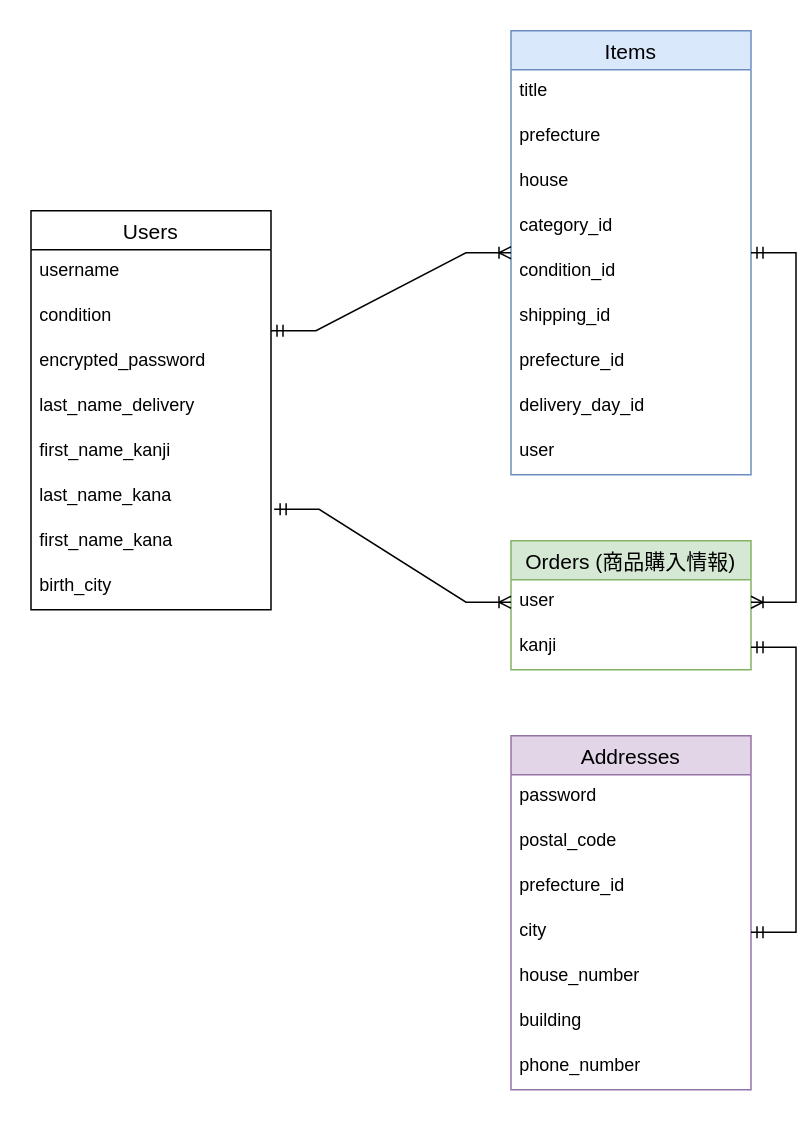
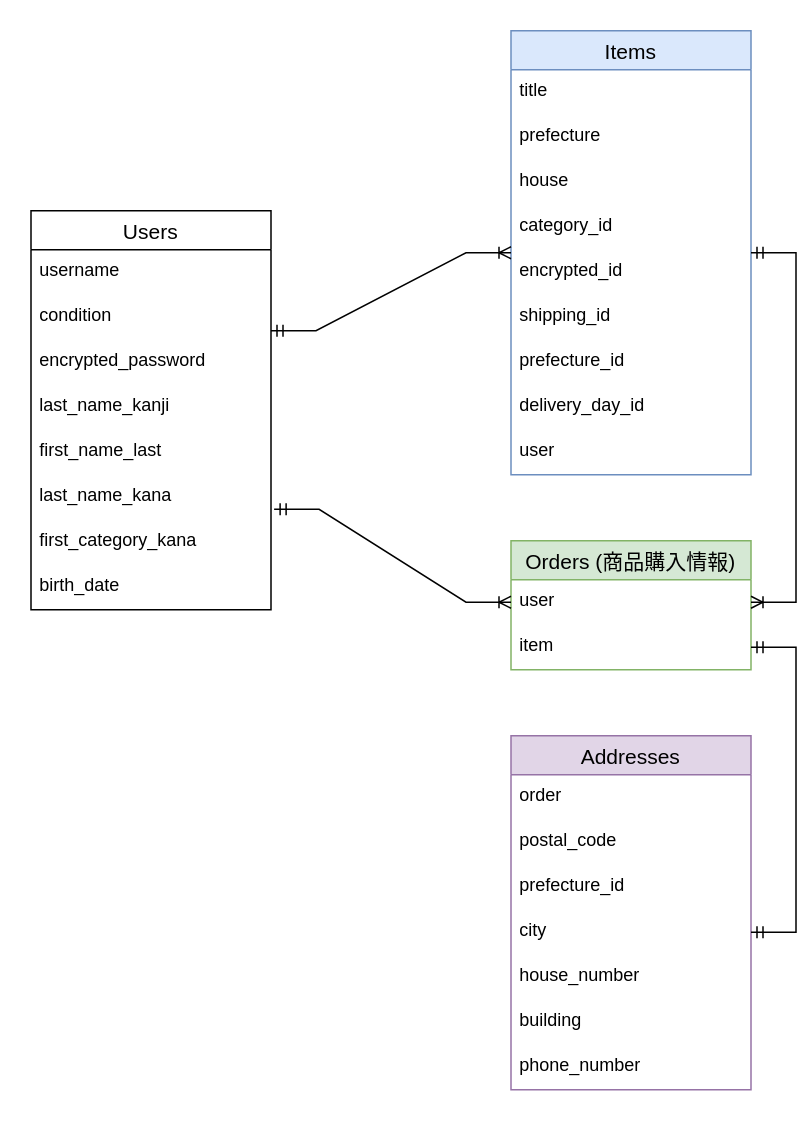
(572, 270) -> (577, 270)
(123, 405) -> (110, 405)
(115, 450) -> (110, 450)
(112, 540) -> (132, 540)
(85, 585) -> (87, 585)
(542, 645) -> (537, 645)
(559, 795) -> (544, 795)
